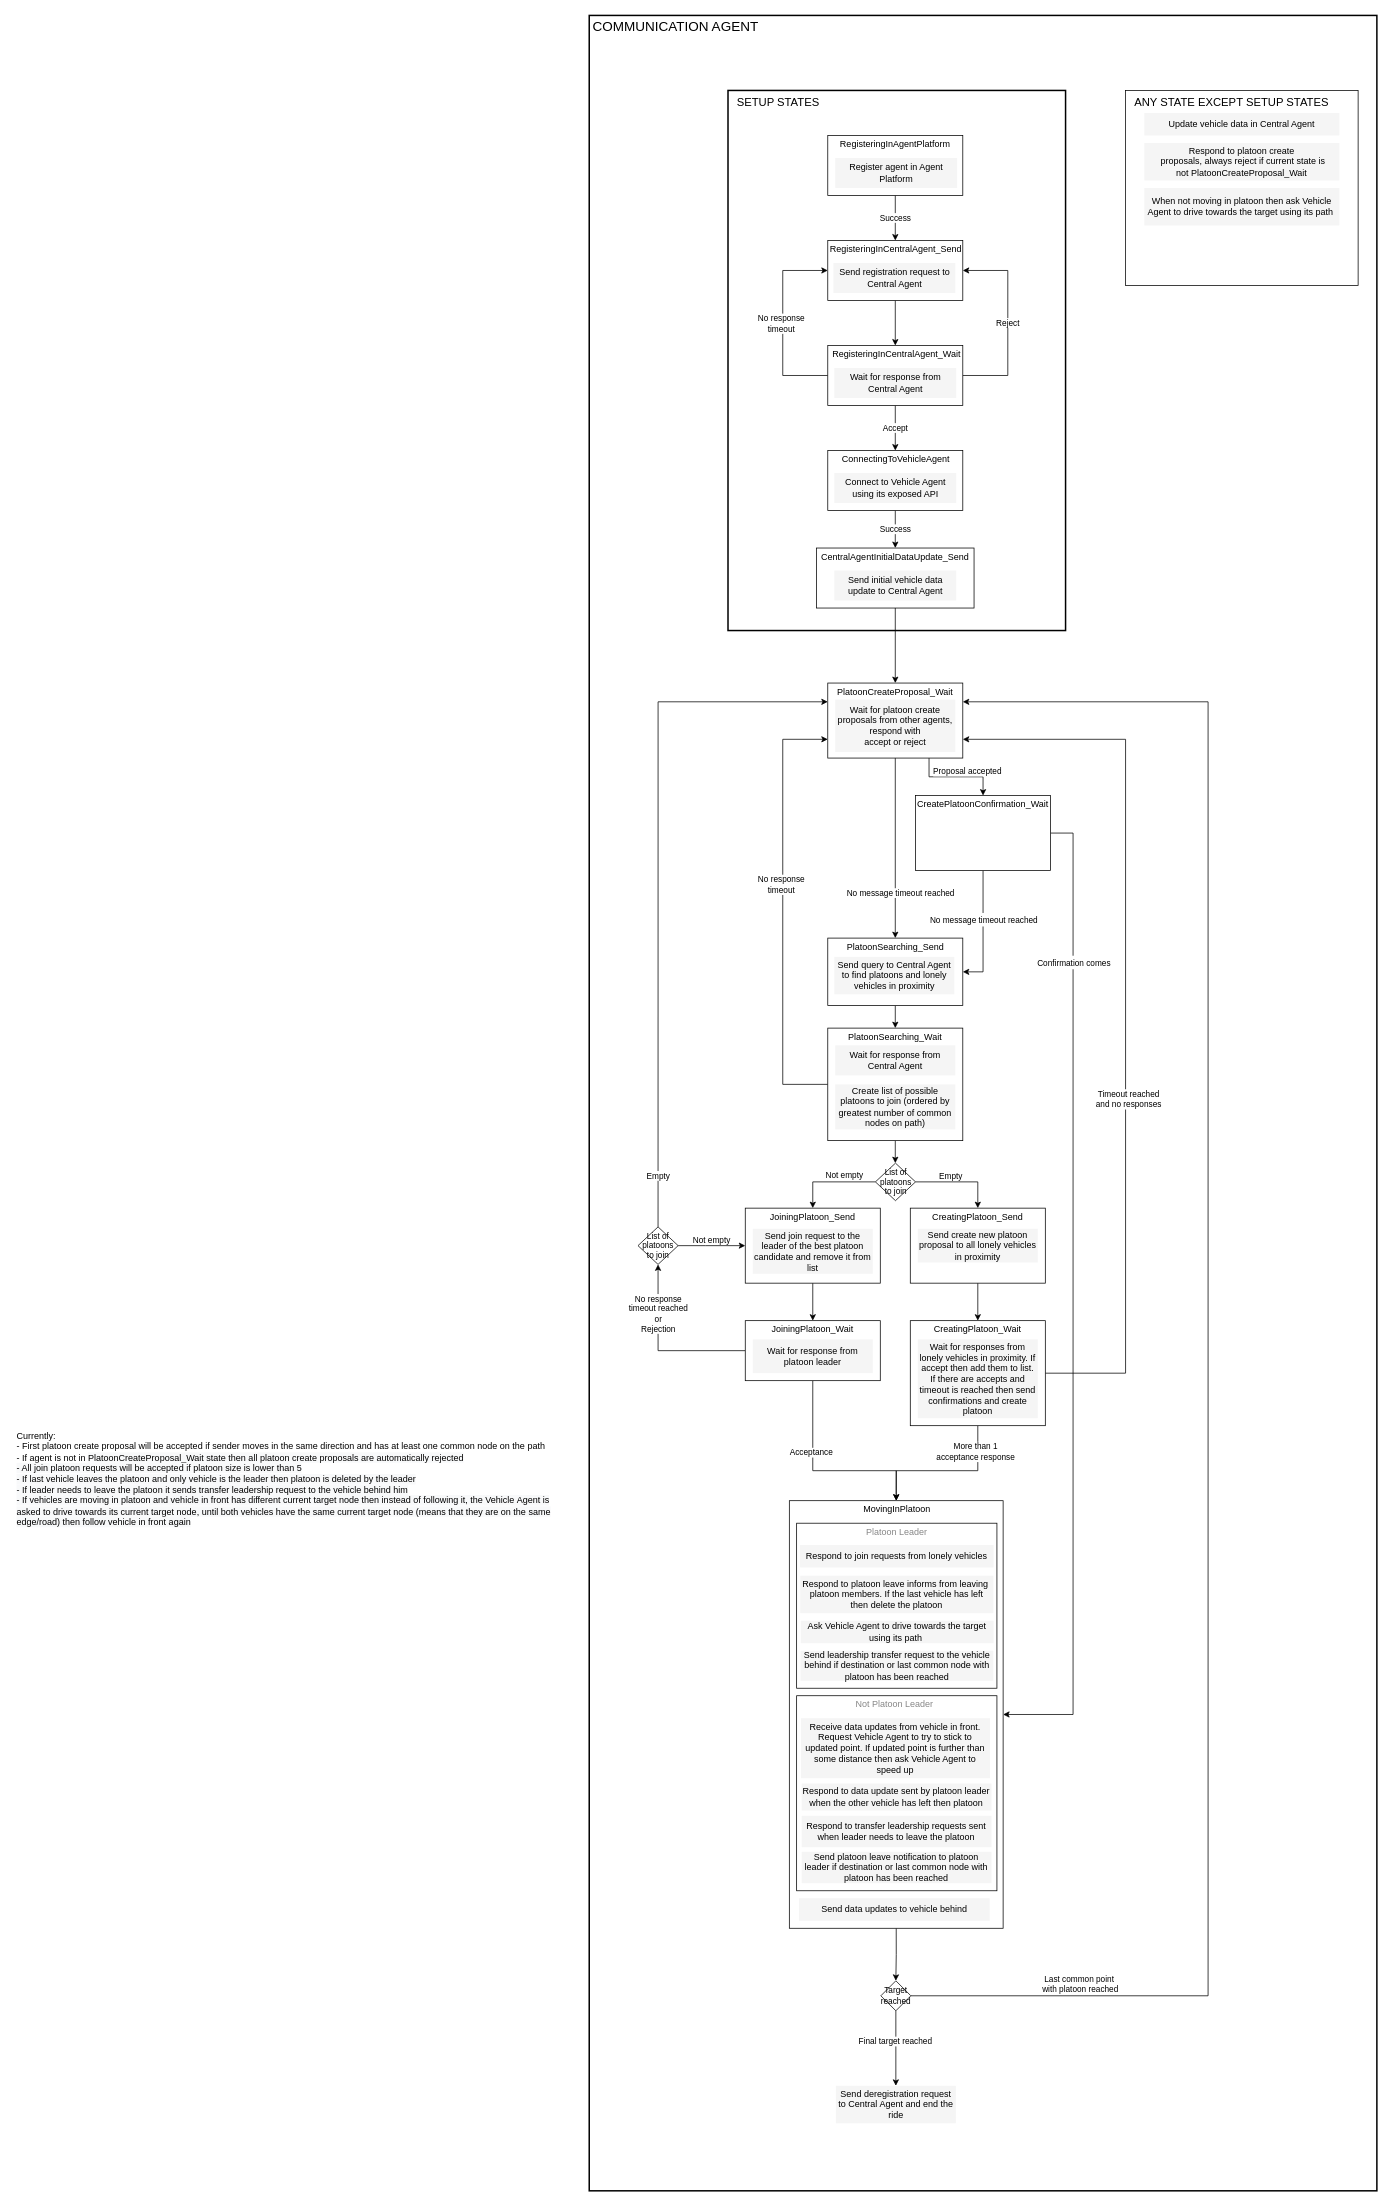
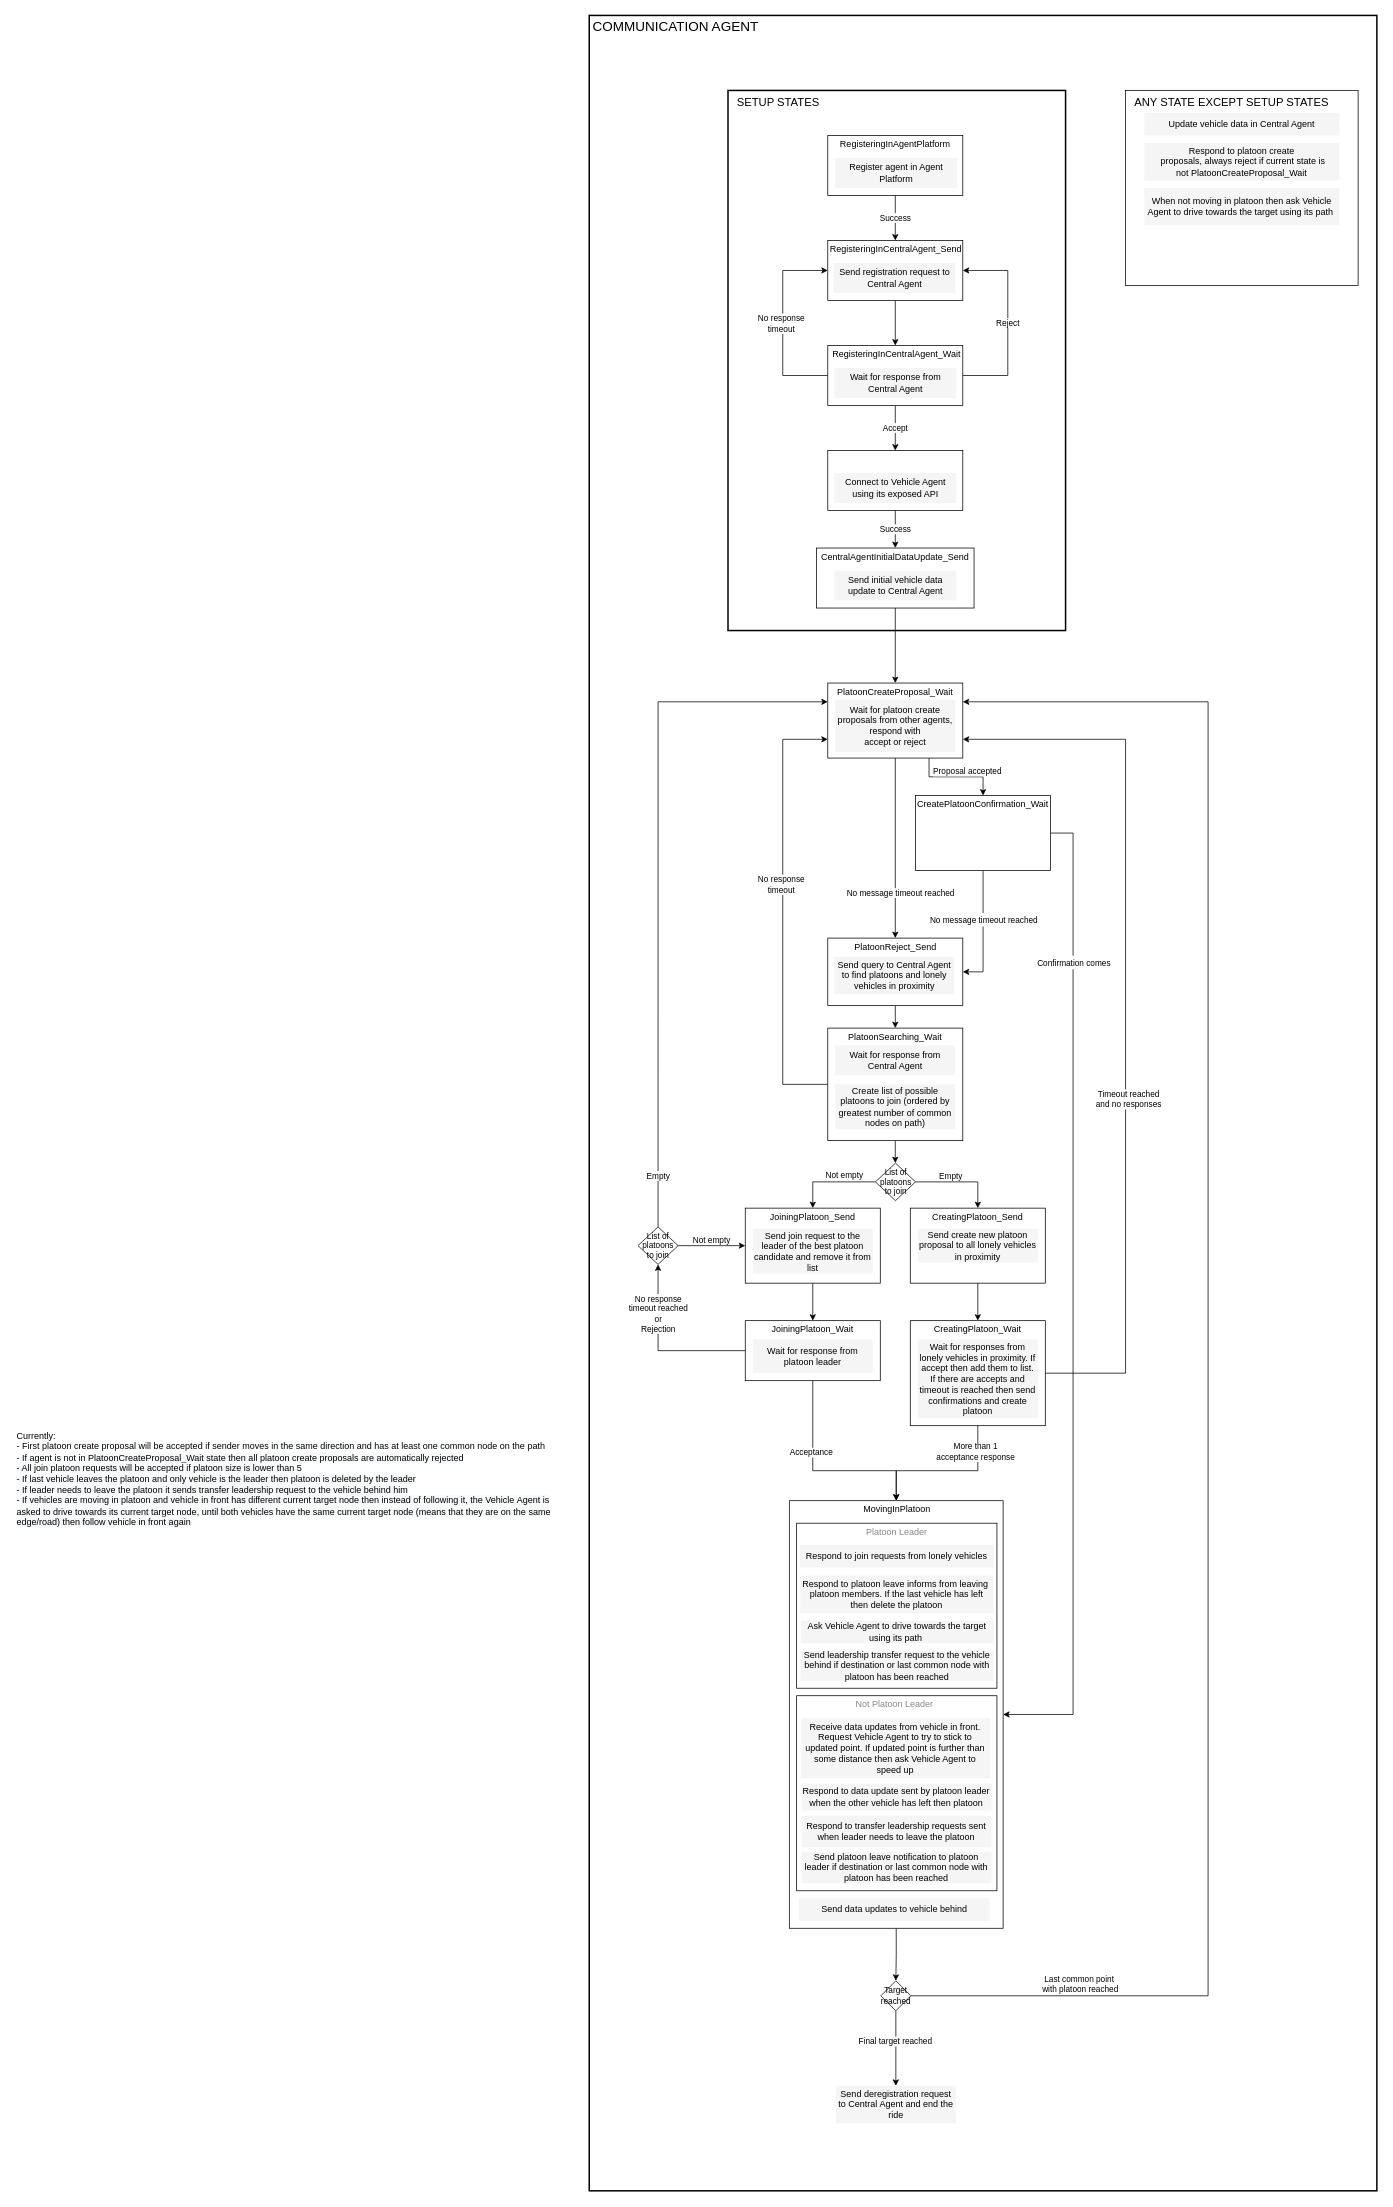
(896, 458) -> none
(896, 946) -> (896, 946)
